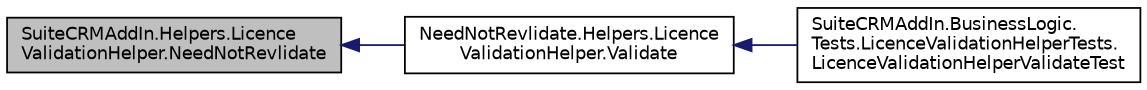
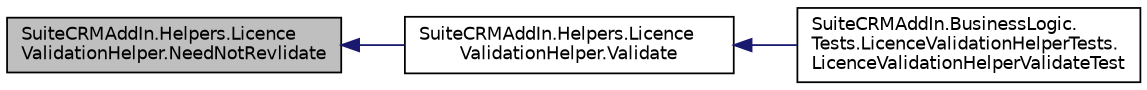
(569, 45) -> (569, 45)
